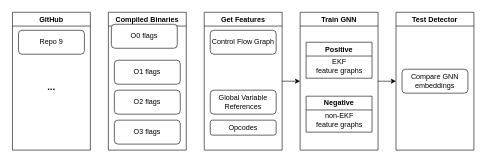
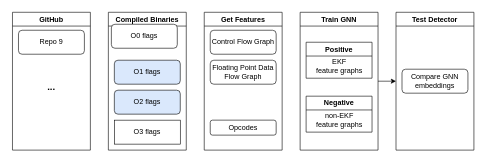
(147, 72) -> (147, 72)
none -> (243, 72)
(294, 81) -> none
(147, 102) -> (147, 102)
(243, 102) -> none
(147, 132) -> (147, 132)
